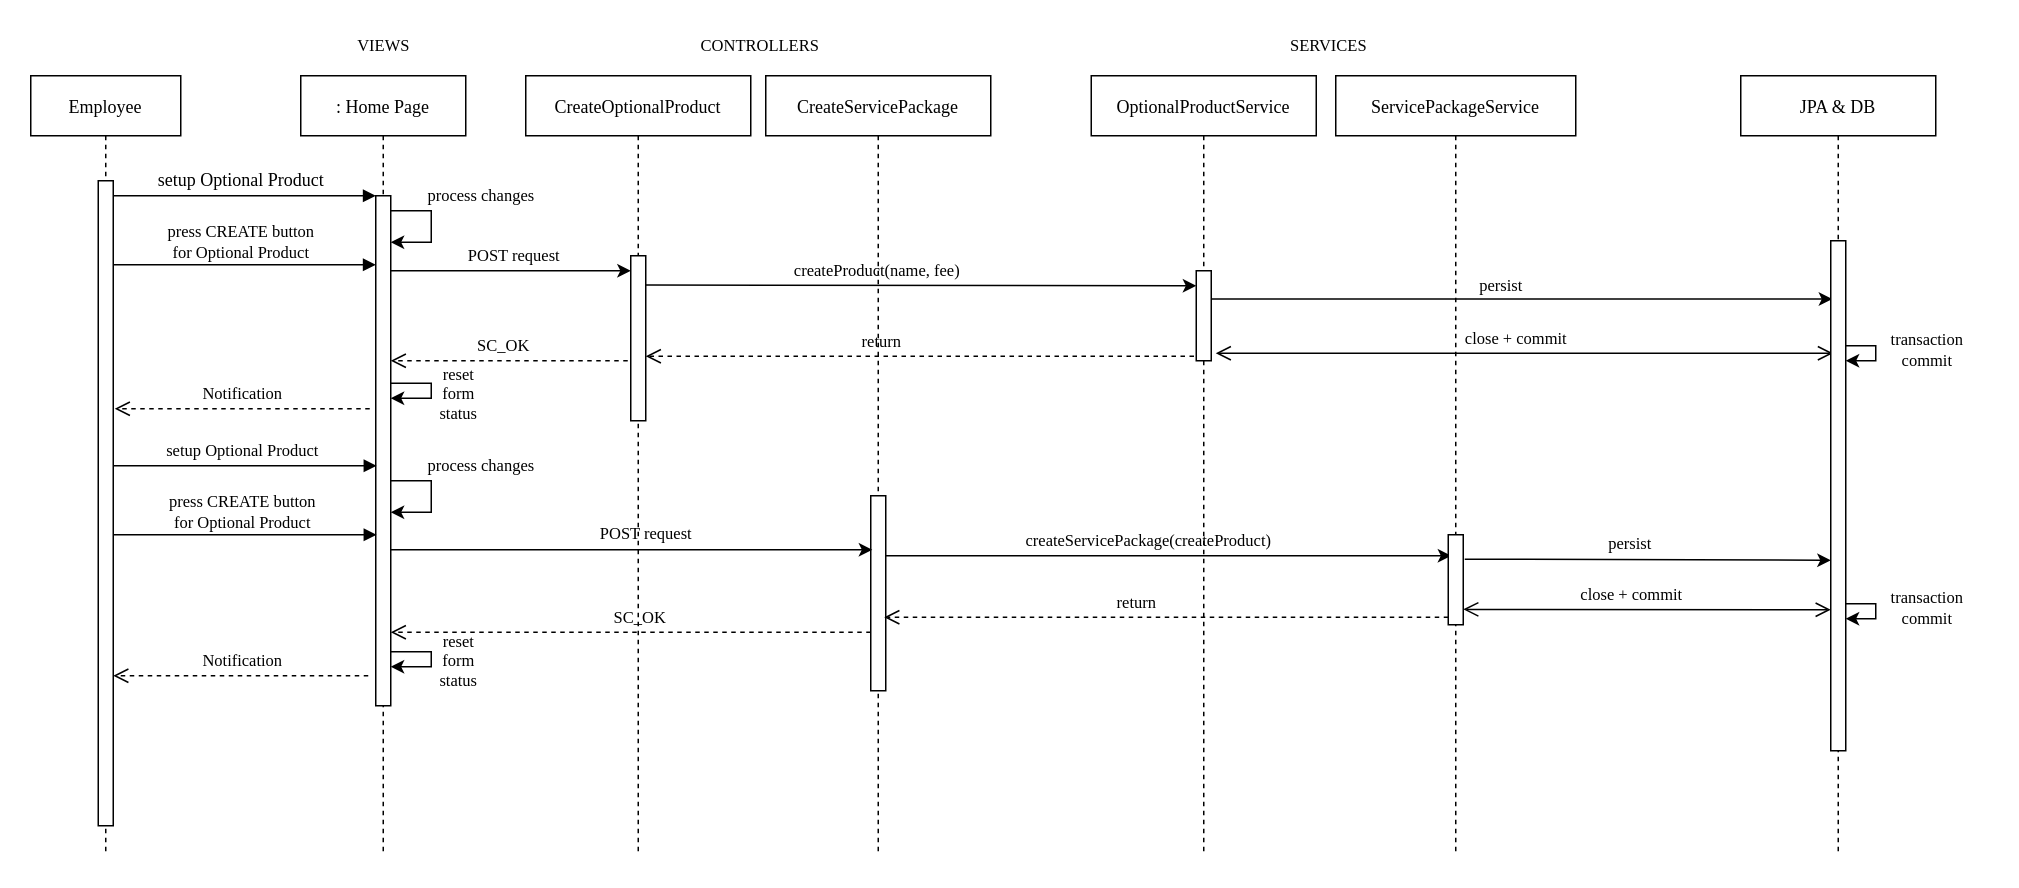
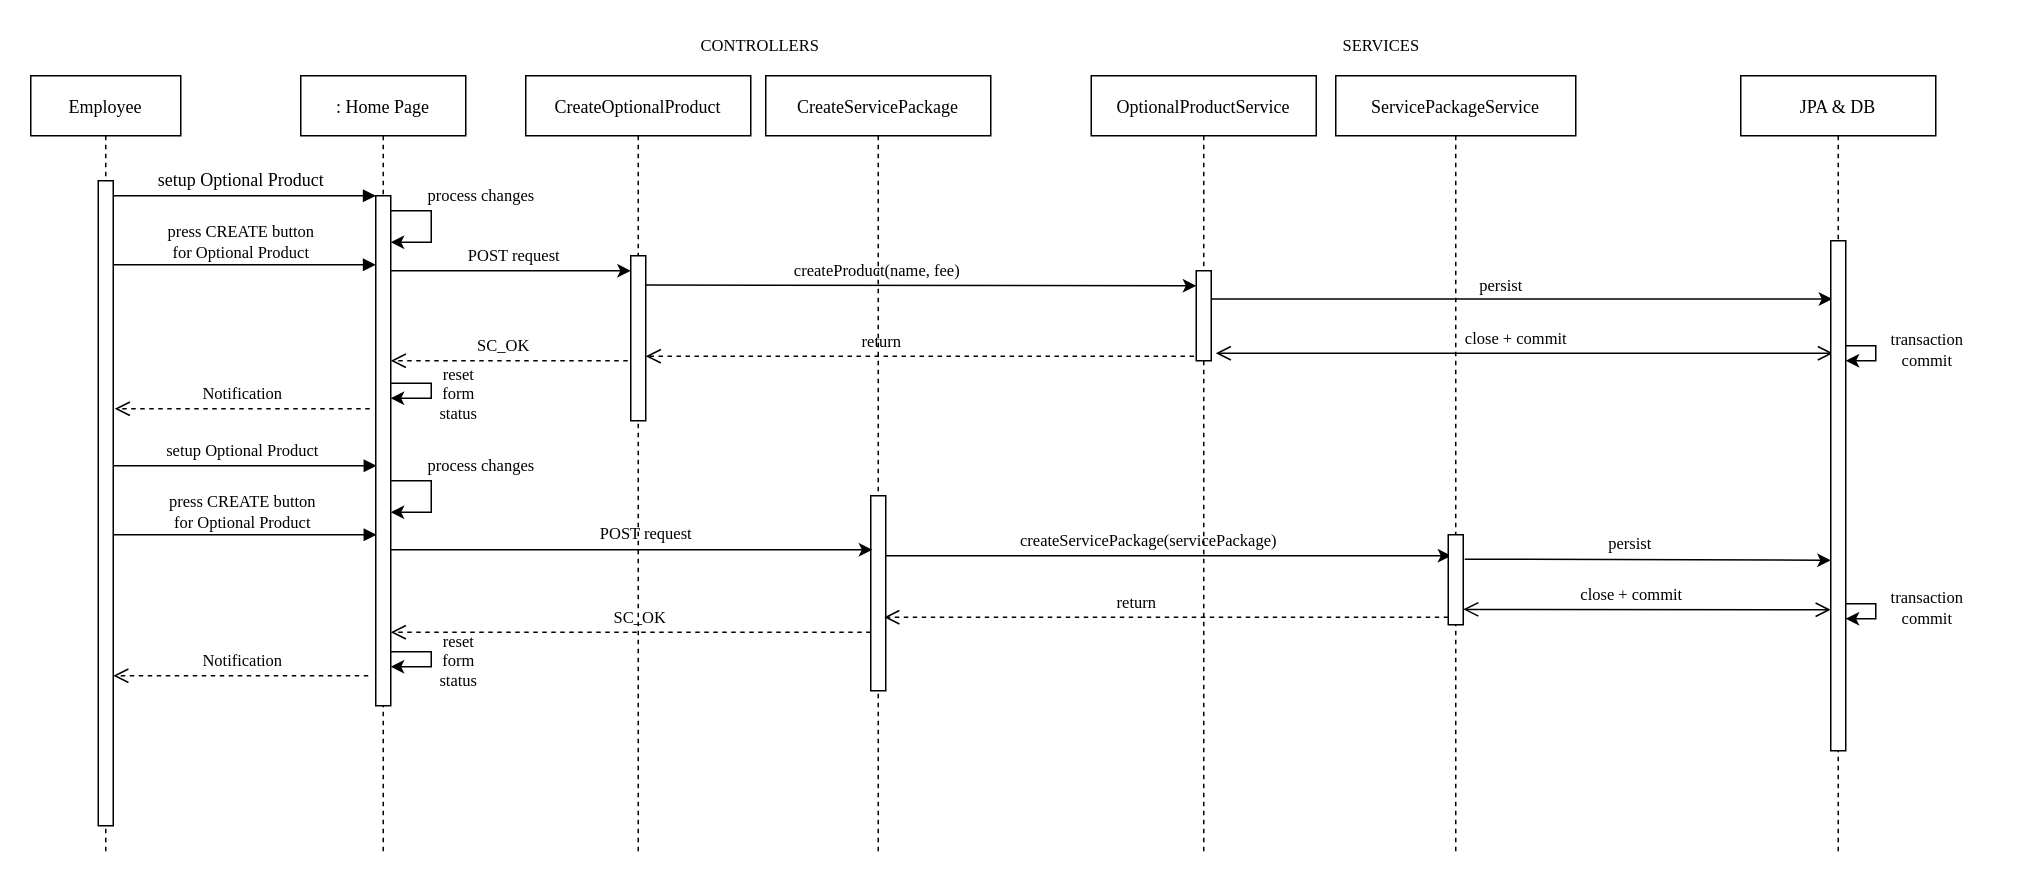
(383, 46) -> none
(1328, 46) -> (1381, 46)
(1149, 541) -> (1149, 541)
